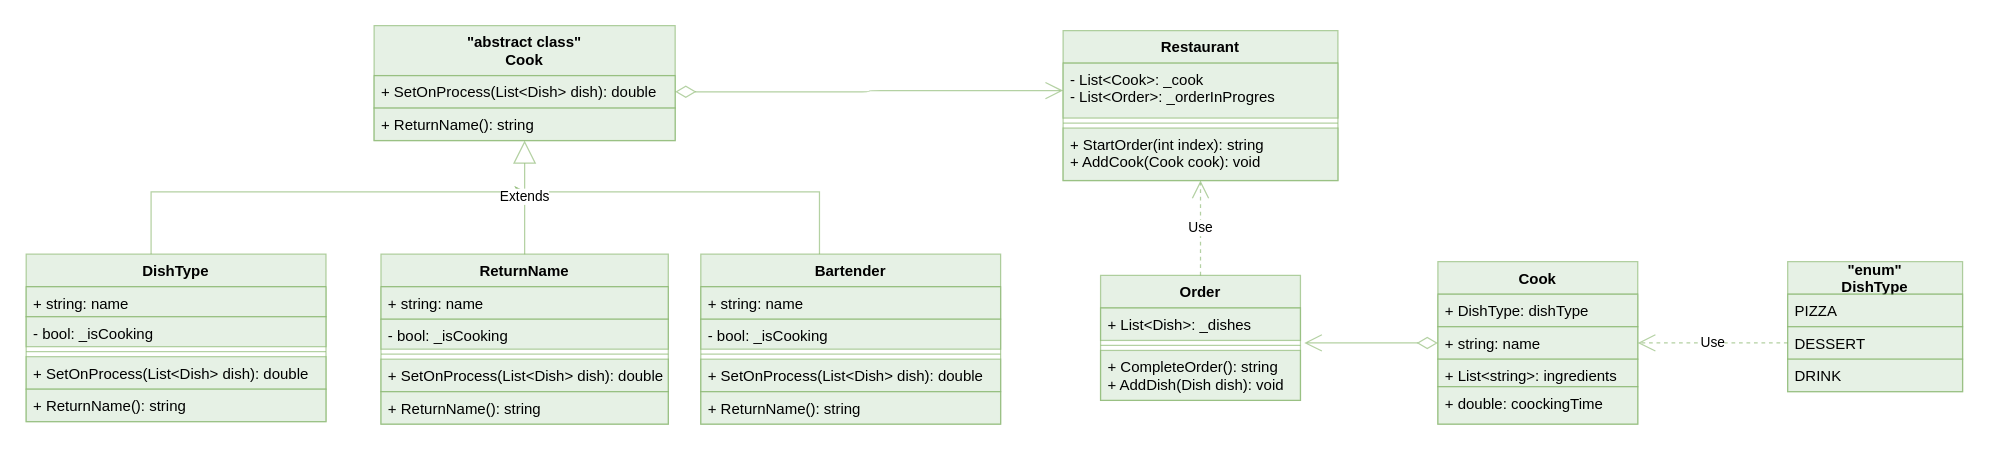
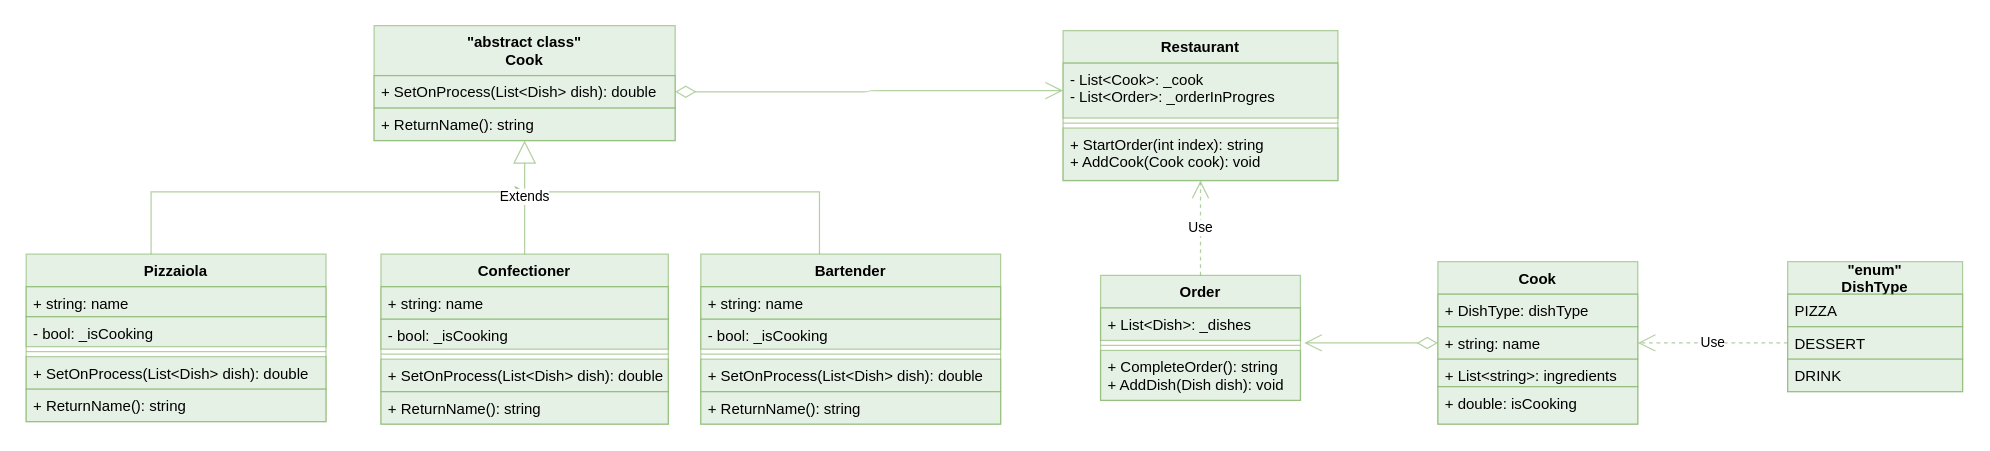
(175, 271) -> (175, 271)
(524, 271) -> (524, 271)
(1526, 404) -> (1513, 404)
